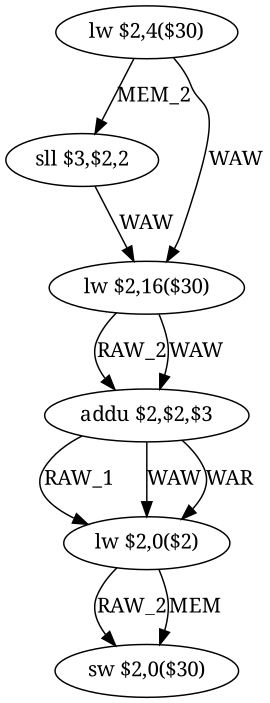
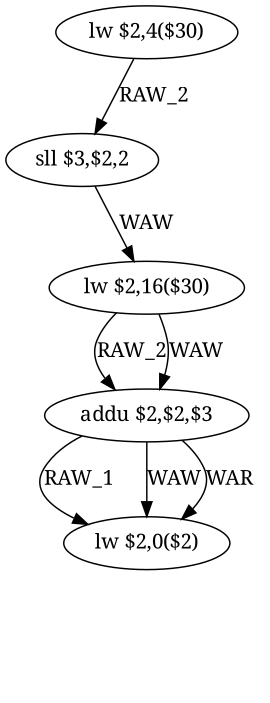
(154, 96) -> (154, 96)
(206, 151) -> none
(147, 671) -> none
